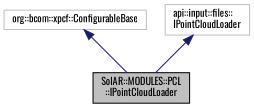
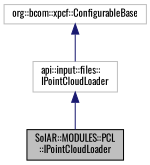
(109, 55) -> (75, 48)
